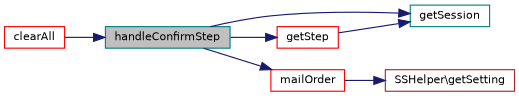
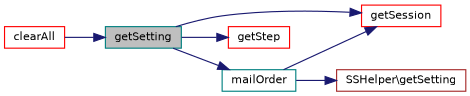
(450, 16) -> (401, 16)
(369, 28) -> (325, 51)
(168, 37) -> (143, 37)
(308, 80) -> (259, 80)
